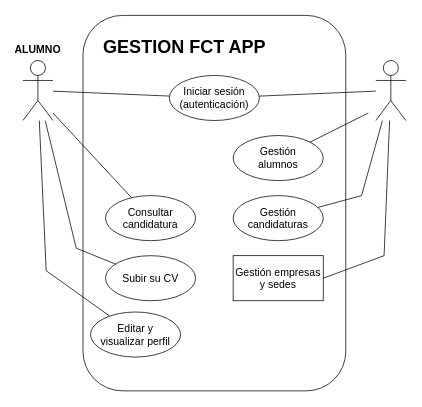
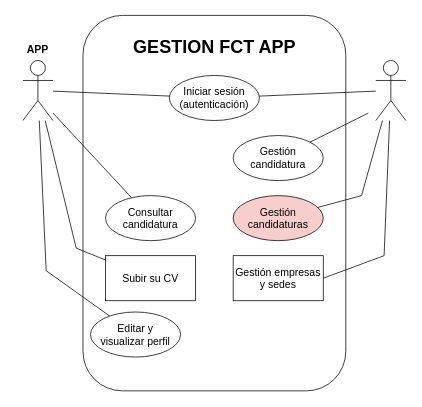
(184, 48) -> (214, 48)
(38, 49) -> (38, 49)
(278, 158) -> (278, 158)
(278, 218) -> (278, 218)
(150, 278) -> (150, 278)
